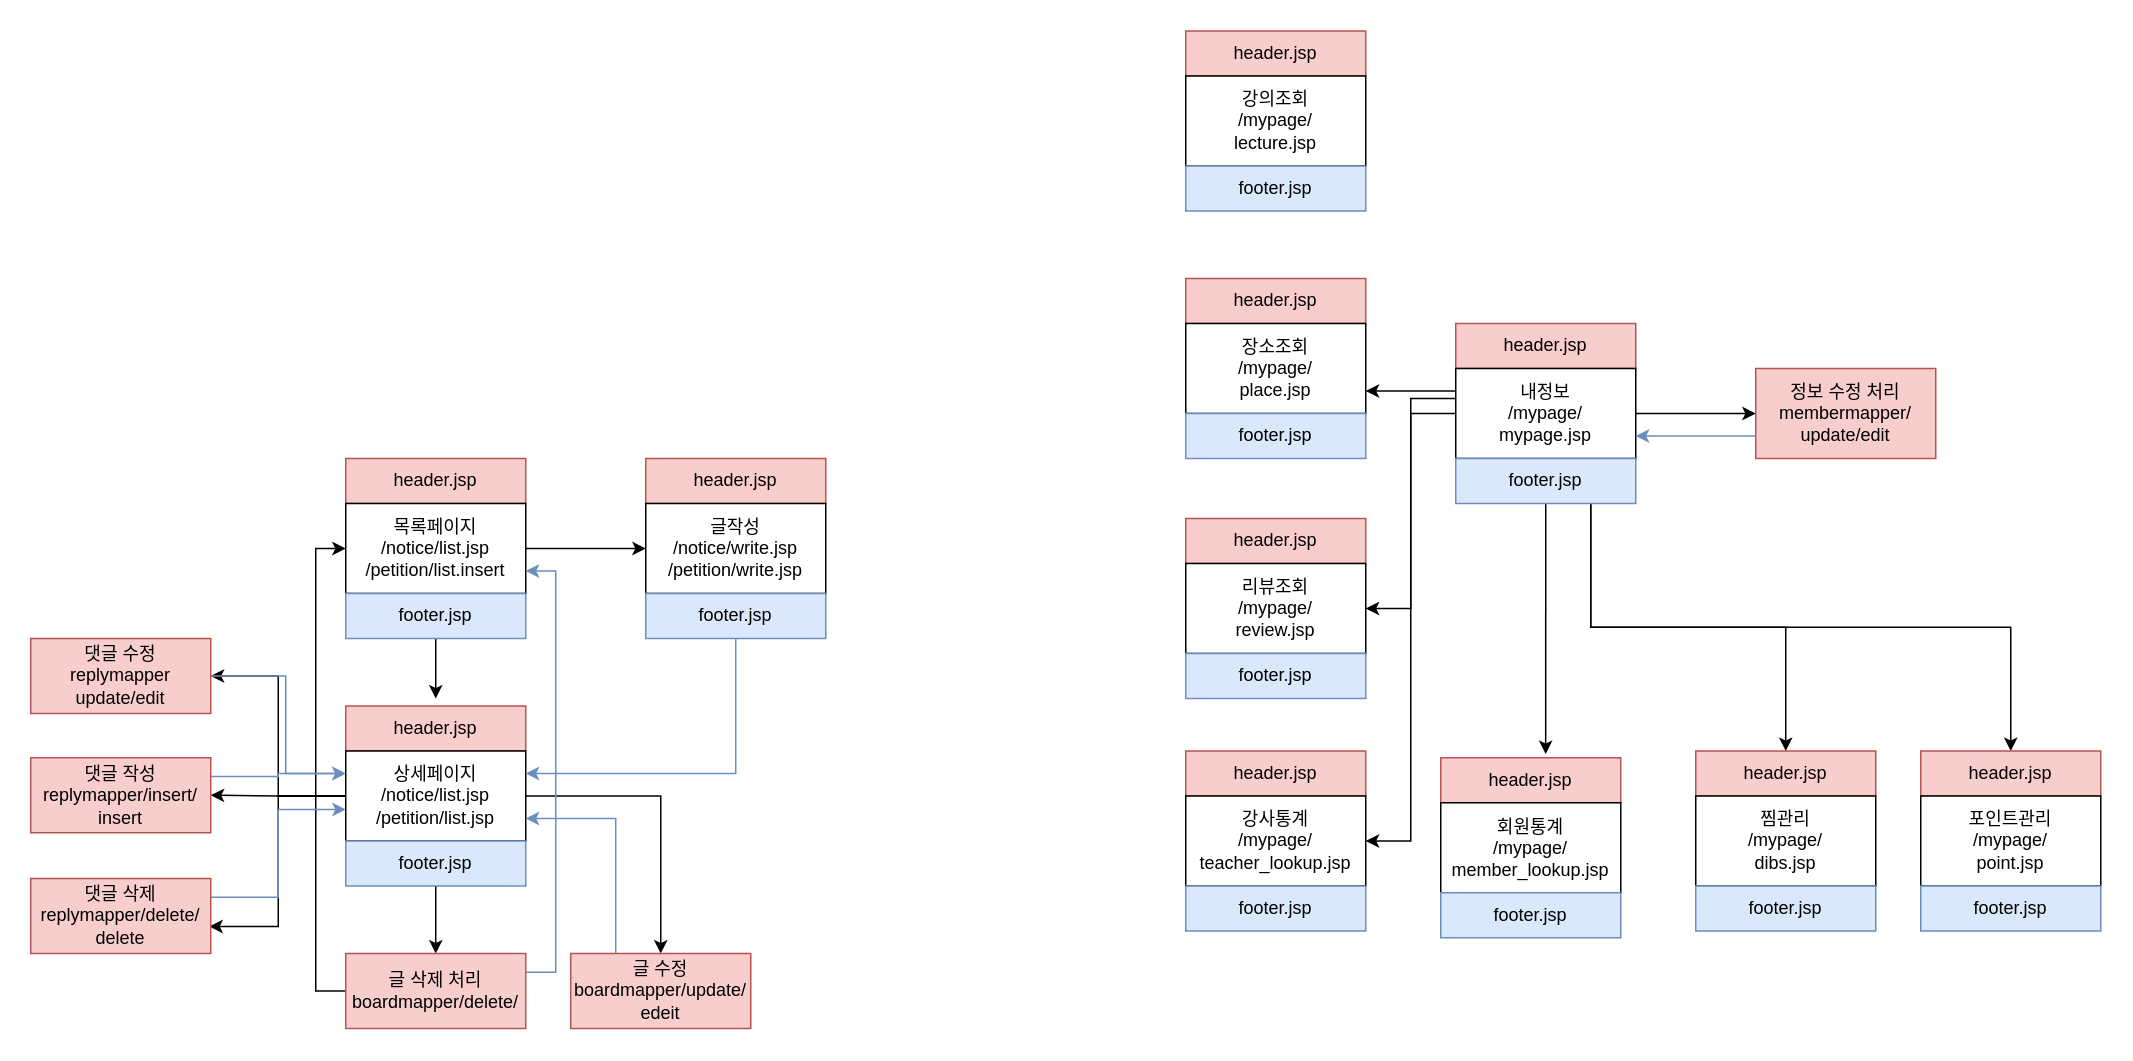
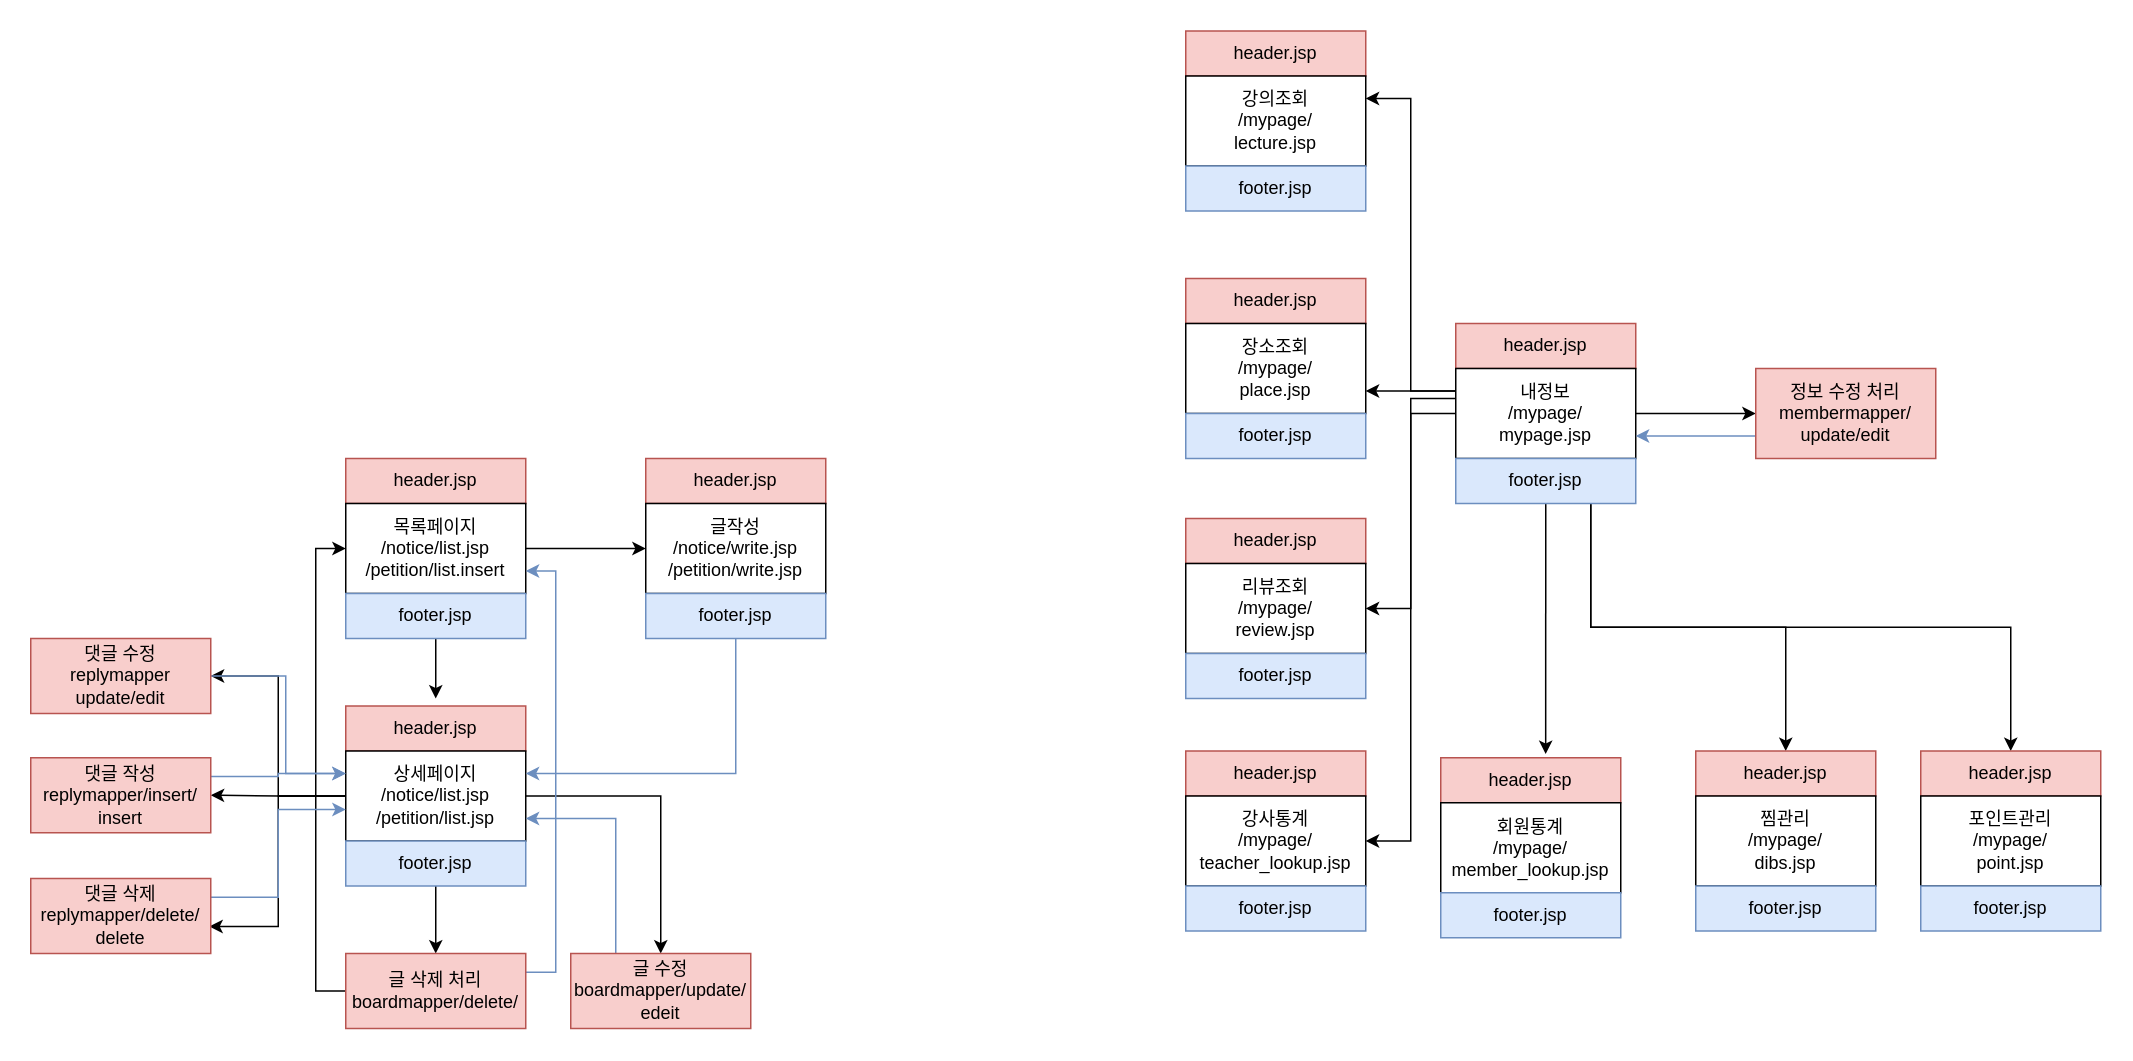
none -> (1411, 225)
